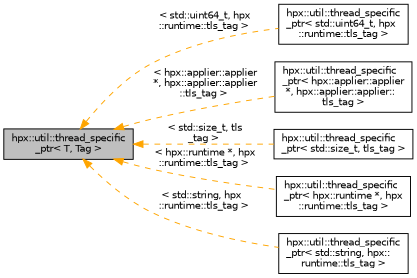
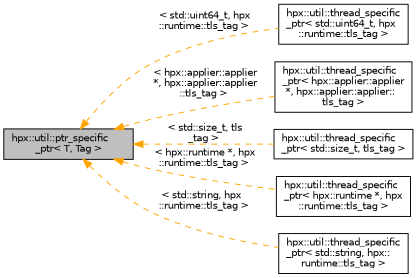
(68, 144) -> (68, 144)
